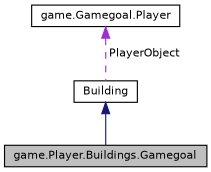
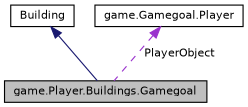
(106, 60) -> (134, 58)
